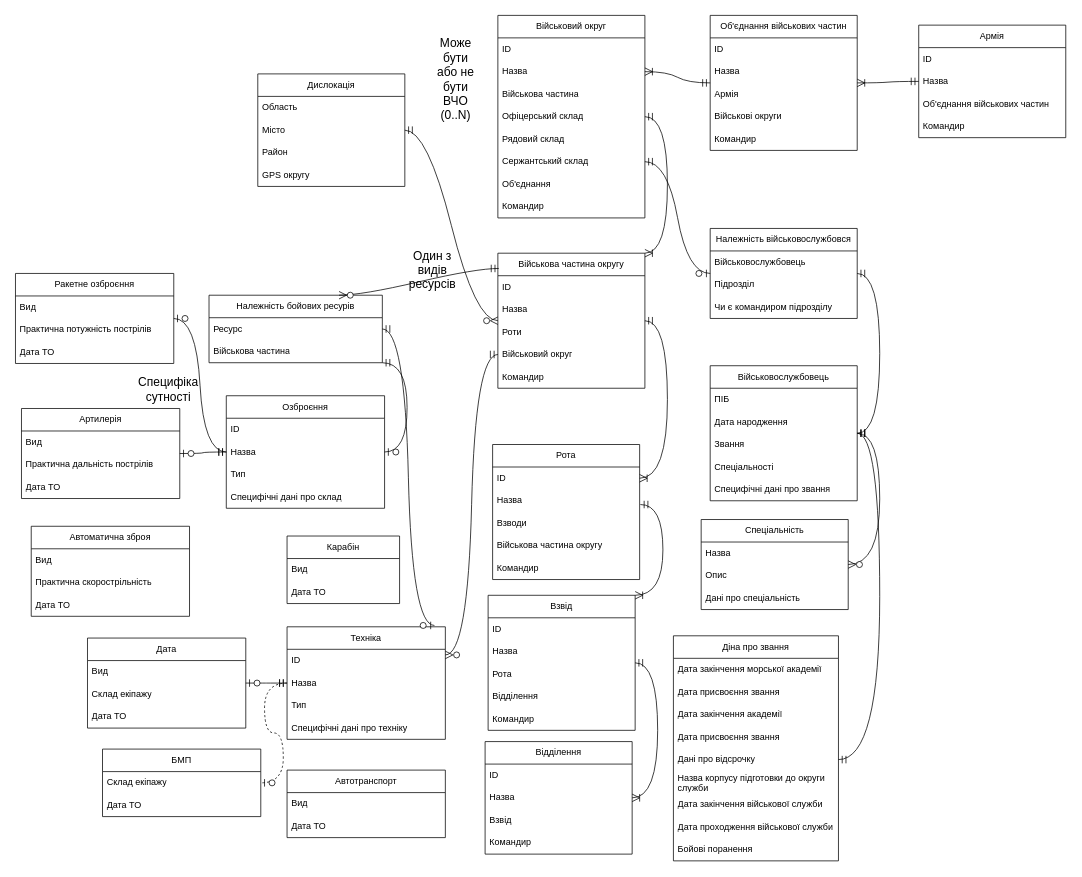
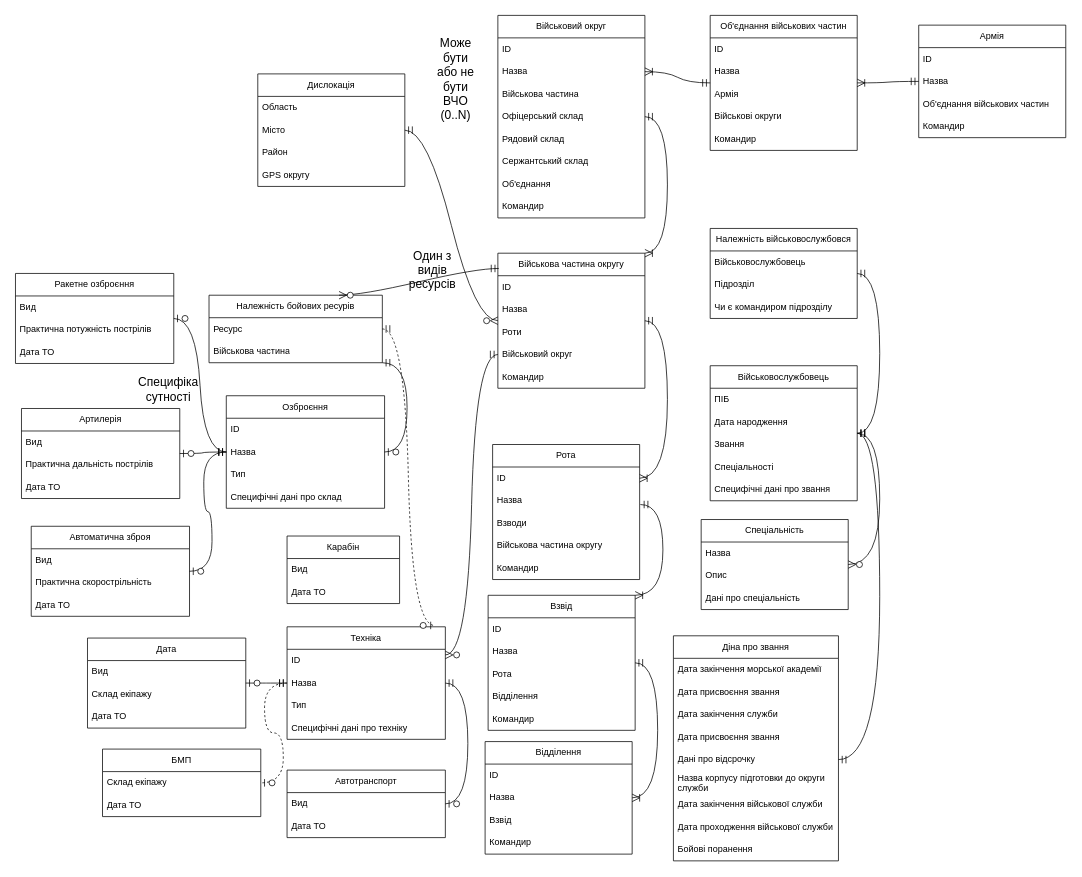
(681, 233) -> none
none -> (209, 513)
(410, 527) -> (410, 527)
(736, 714) -> (731, 714)
none -> (468, 743)
